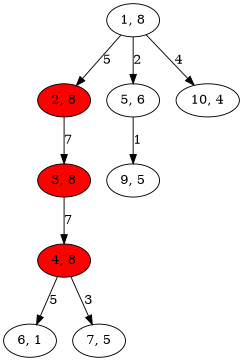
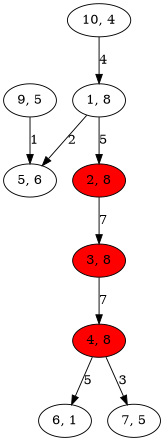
(167, 57) -> (99, 56)
(133, 136) -> (30, 136)
